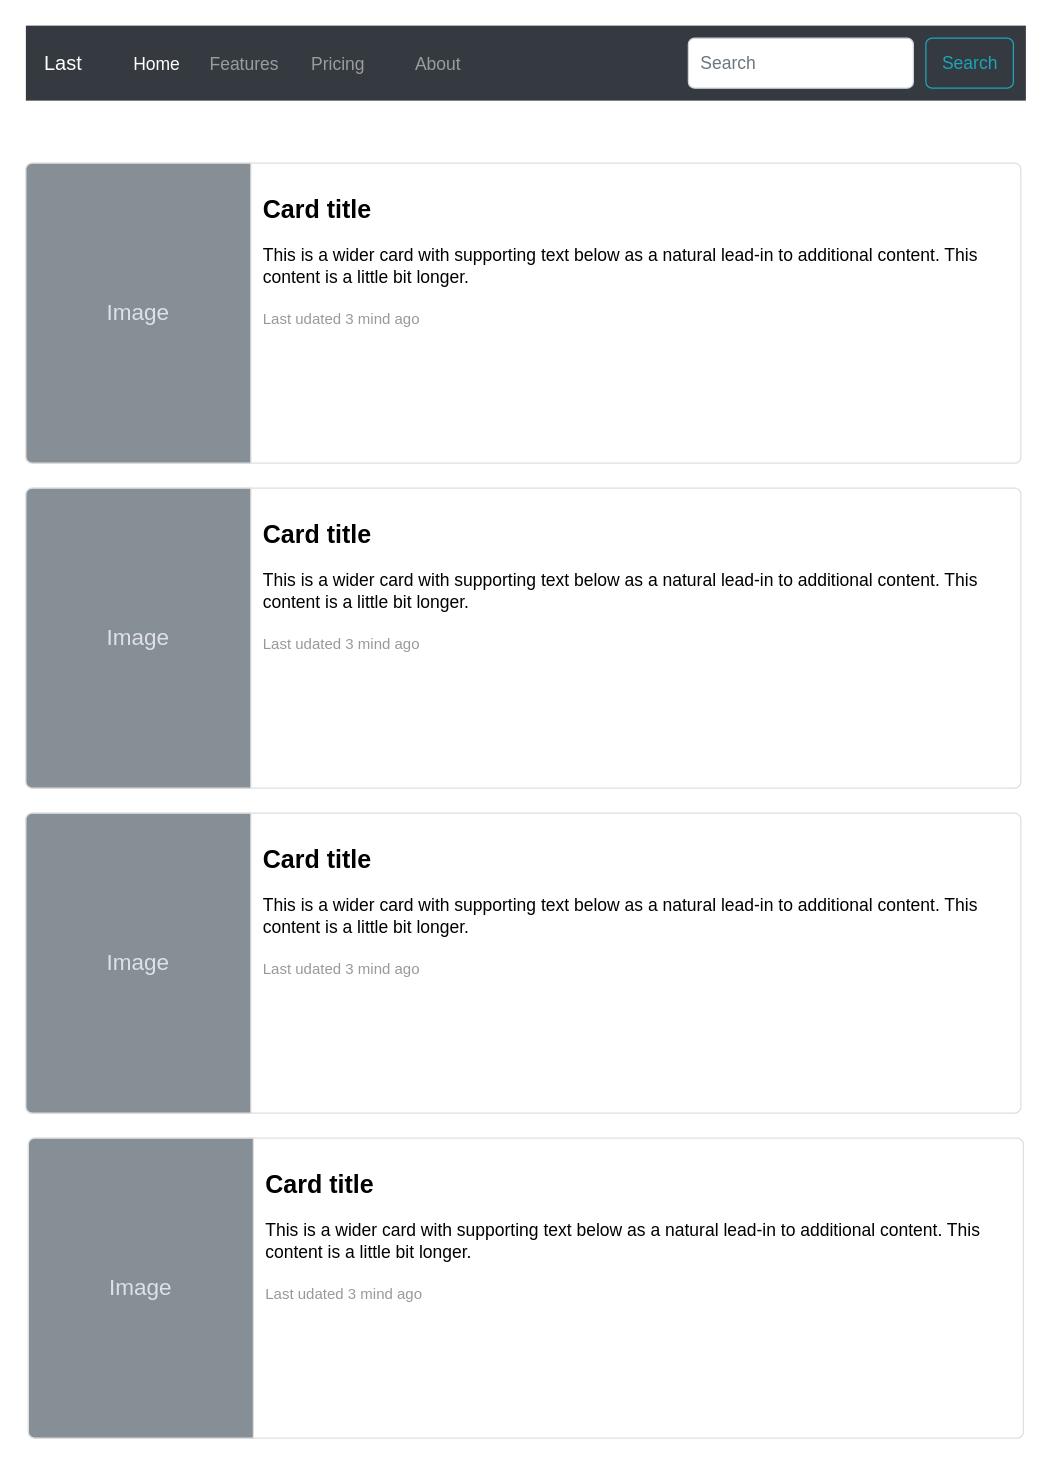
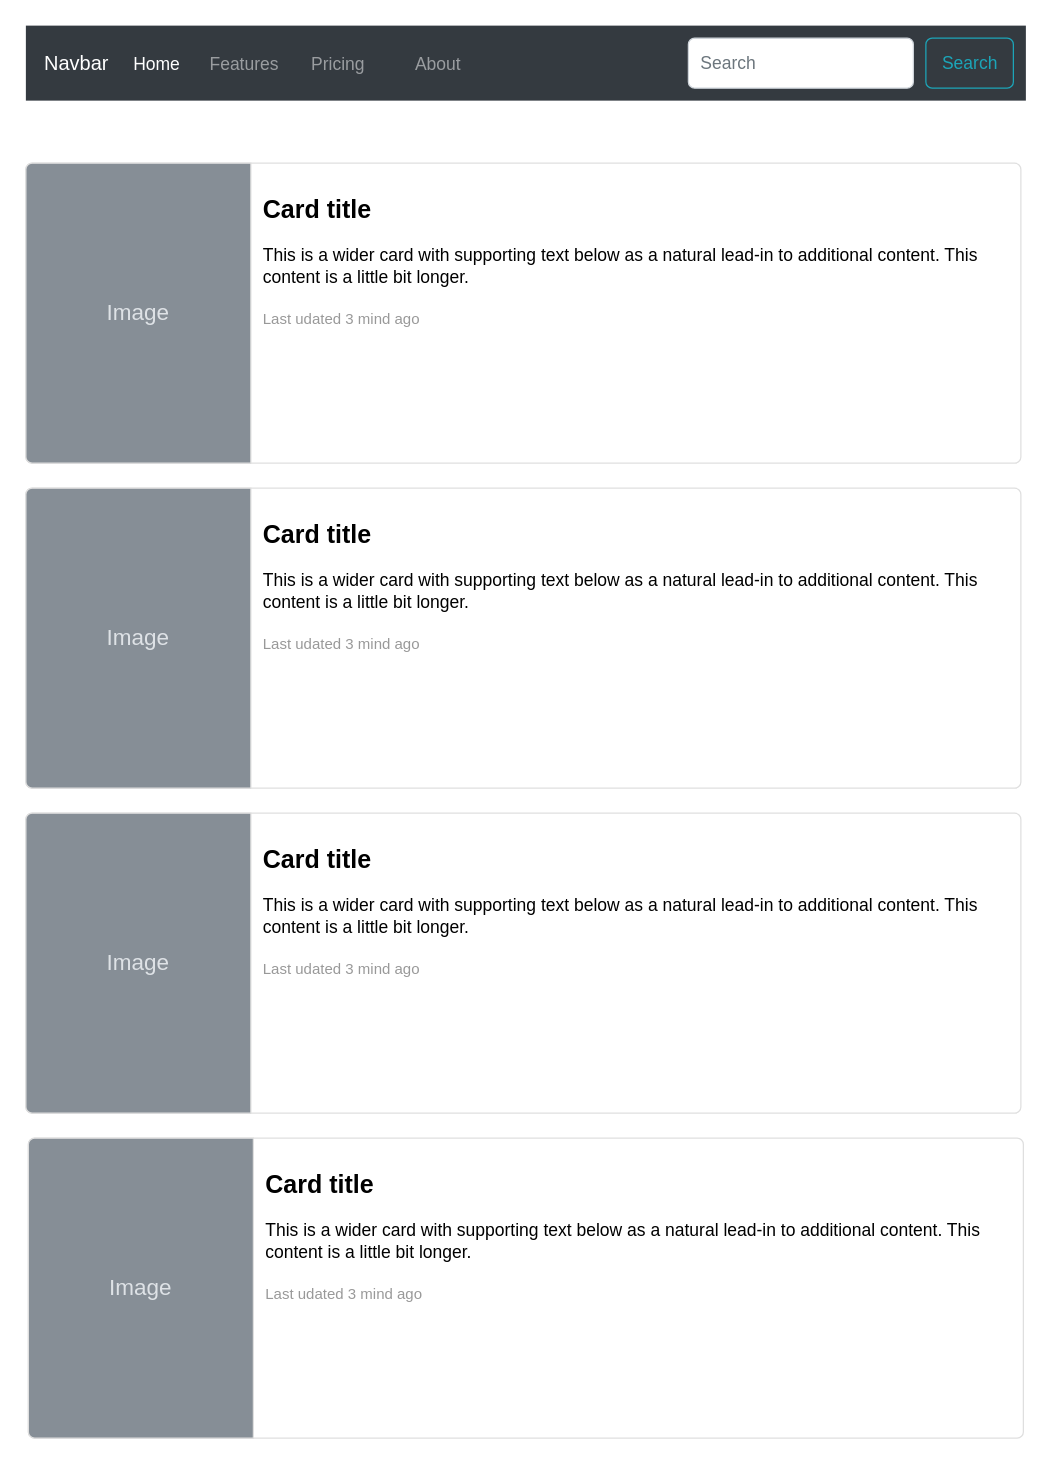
(67, 63) -> (78, 63)
